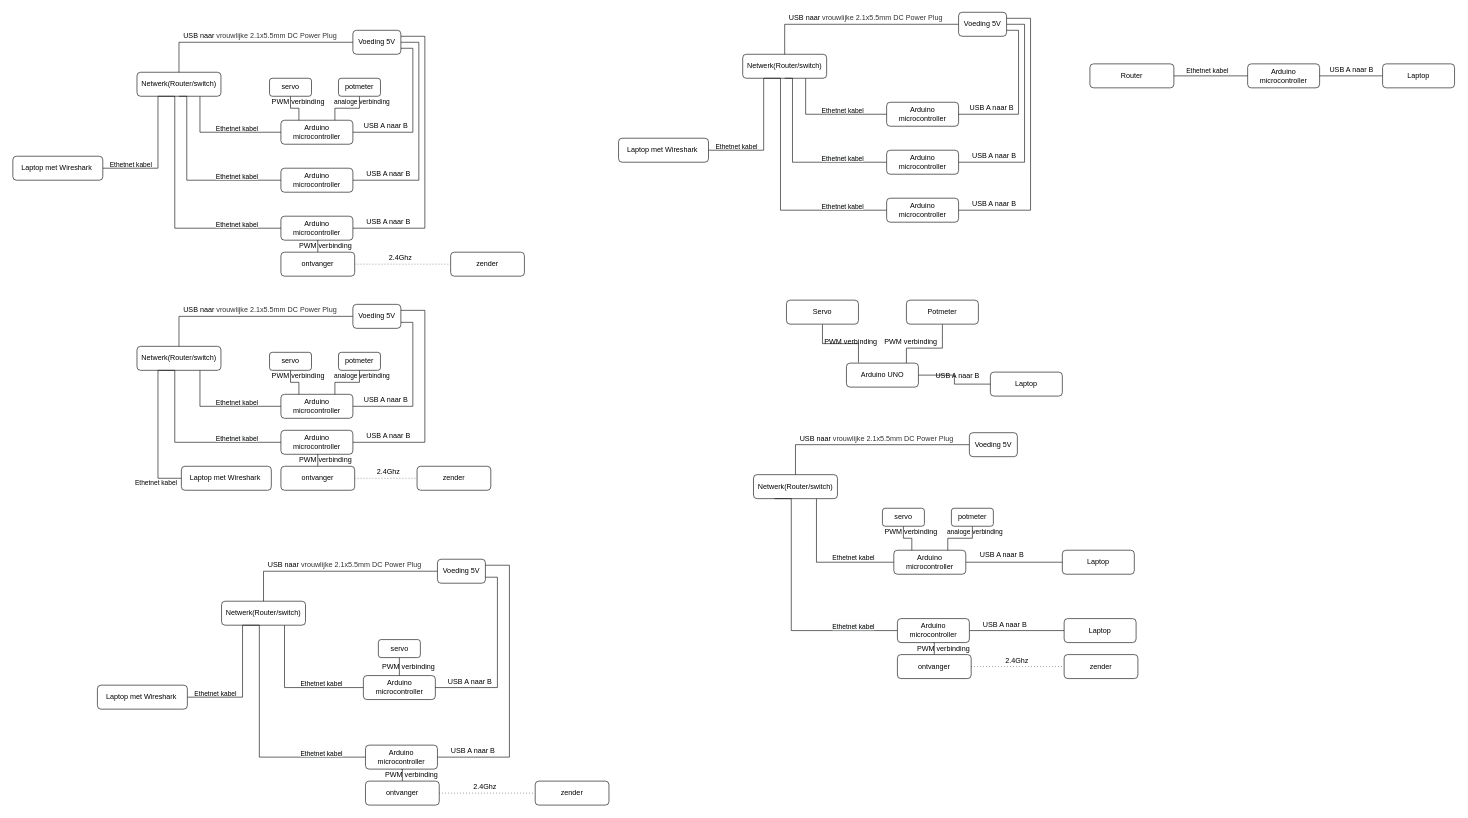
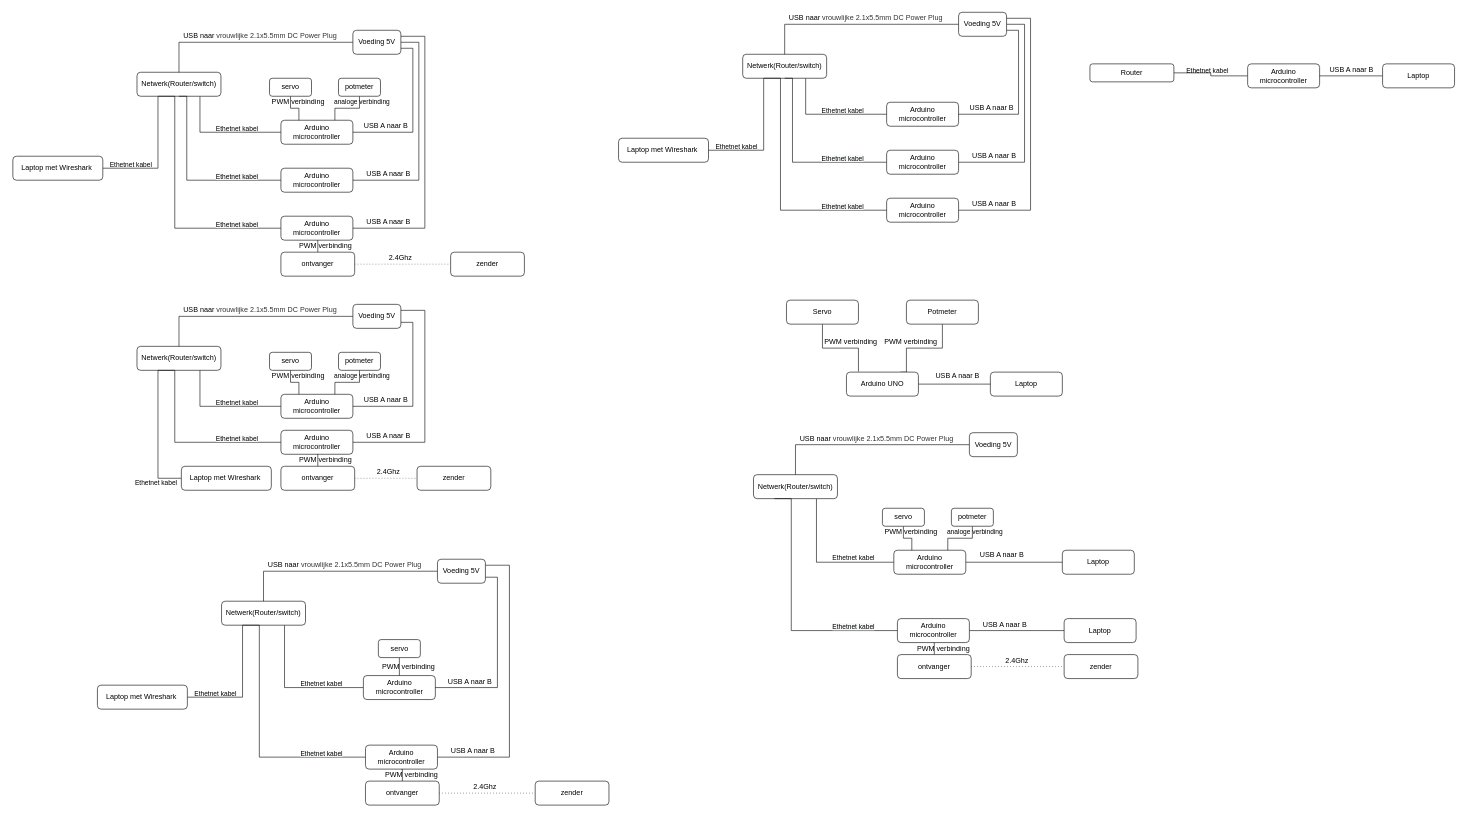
(1132, 76) -> (1132, 73)
(882, 375) -> (882, 384)
